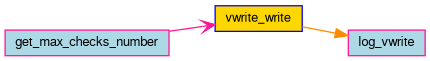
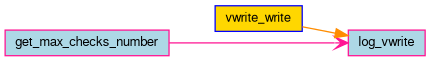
(186, 29) -> (252, 43)
